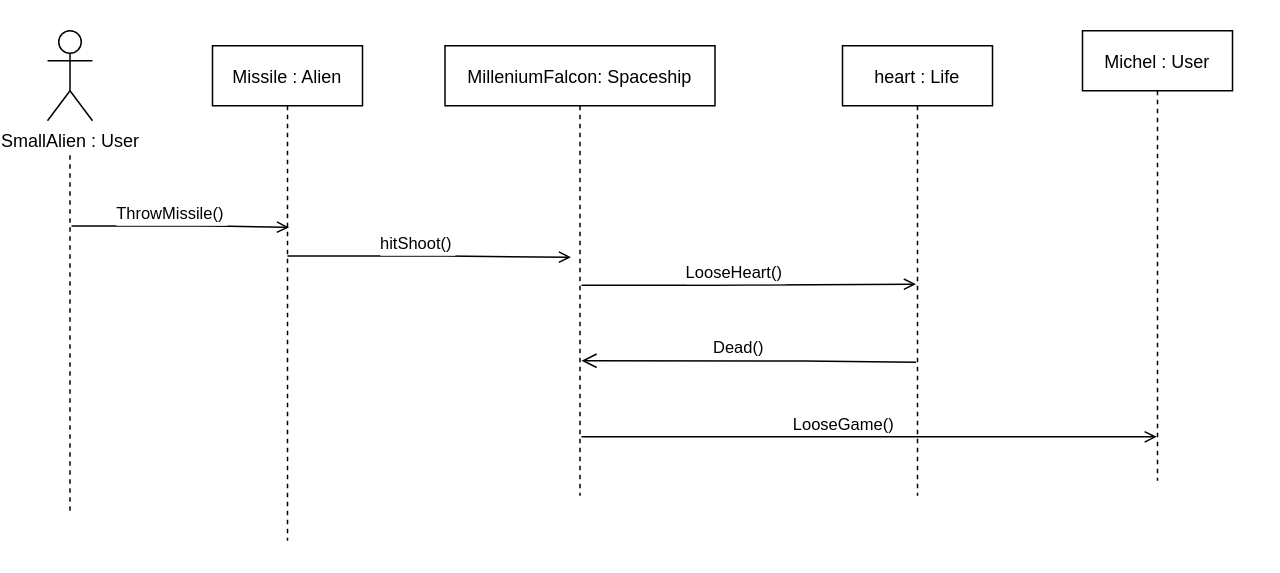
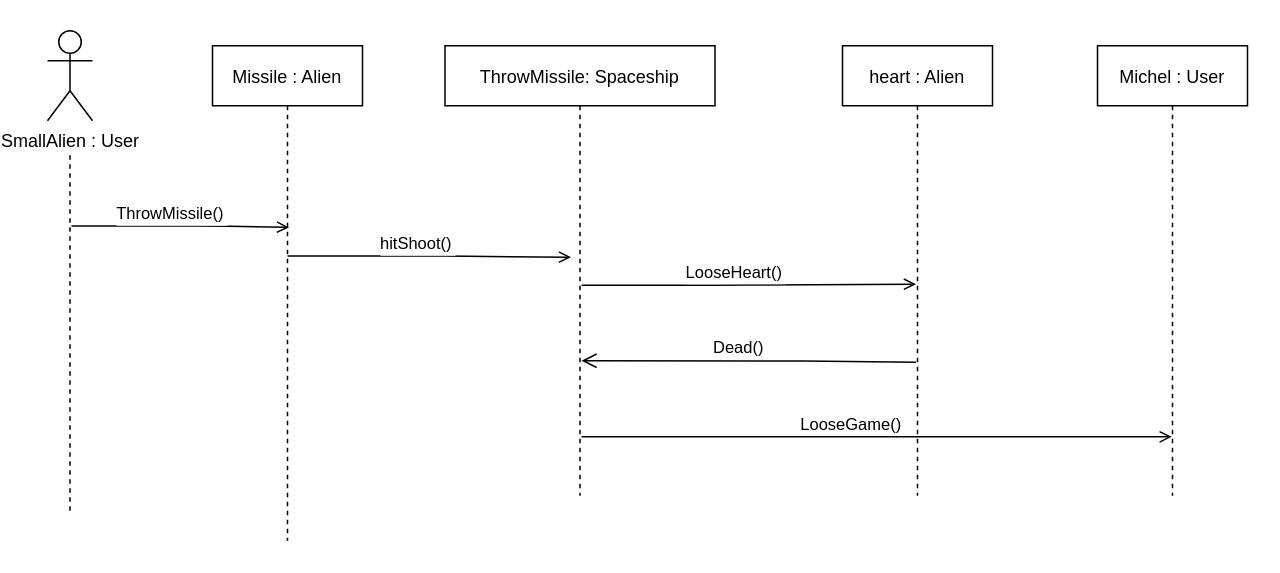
(579, 77) -> (579, 77)
(917, 77) -> (917, 77)
(1157, 256) -> (1172, 271)
